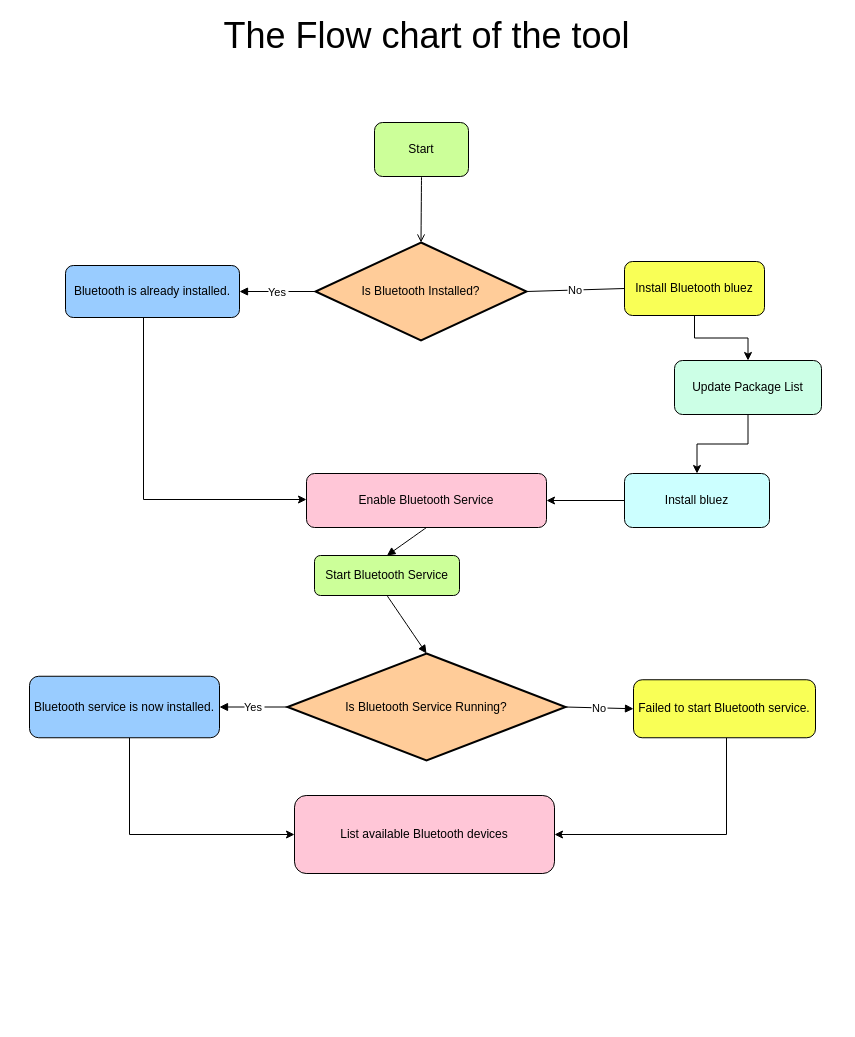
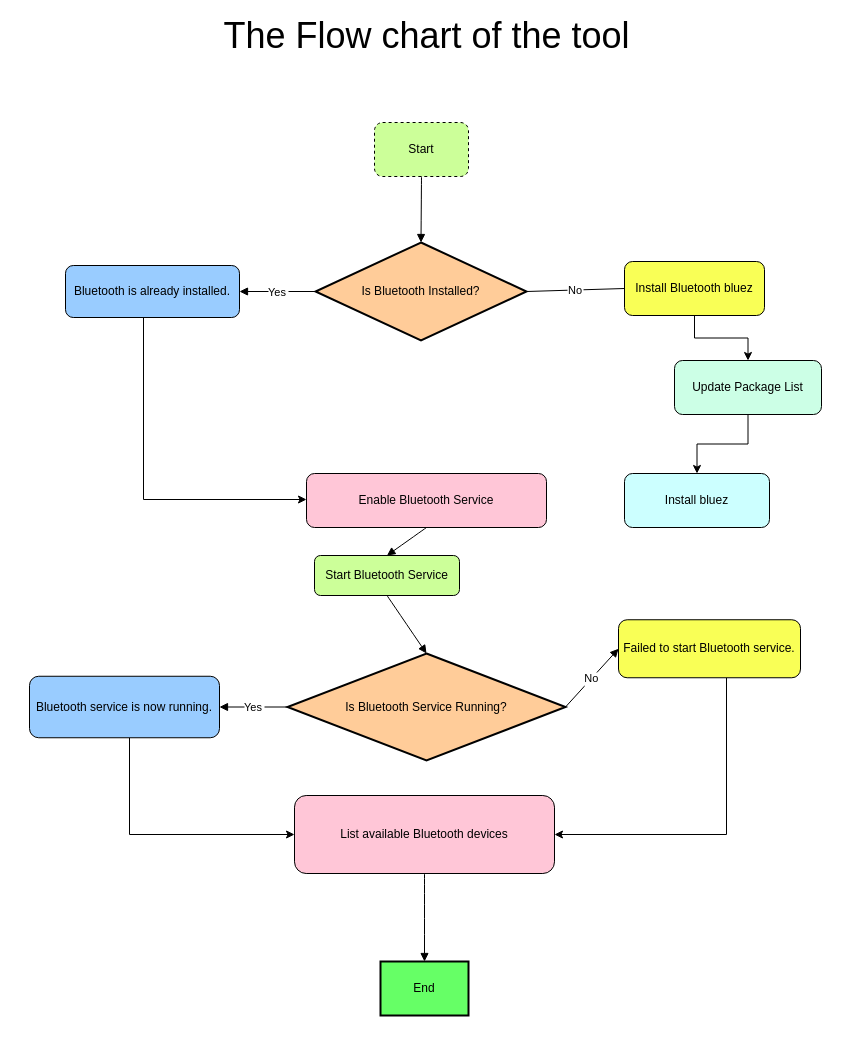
(422, 150) -> (422, 150)
(421, 235) -> (421, 233)
(589, 501) -> none
(125, 708) -> (125, 708)
(725, 709) -> (710, 649)
none -> (425, 914)
none -> (425, 989)
